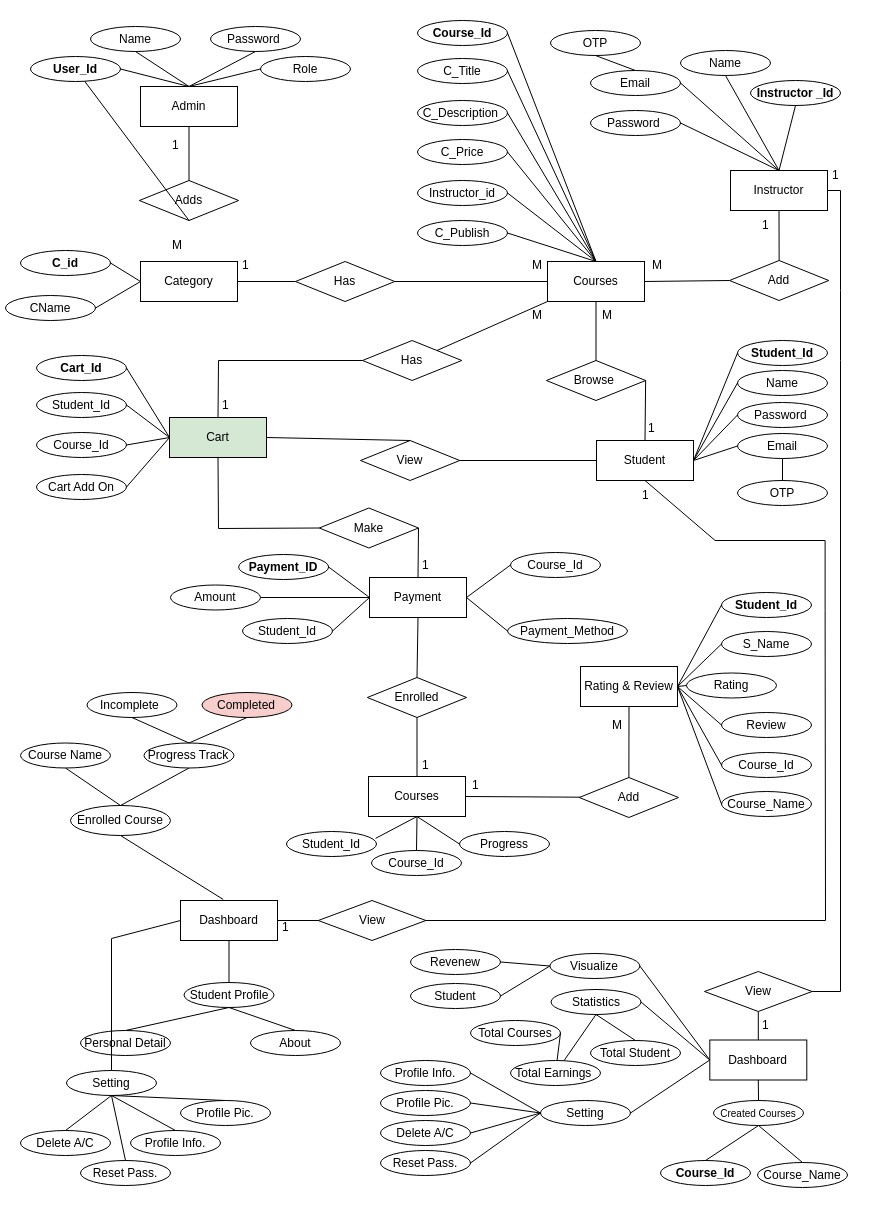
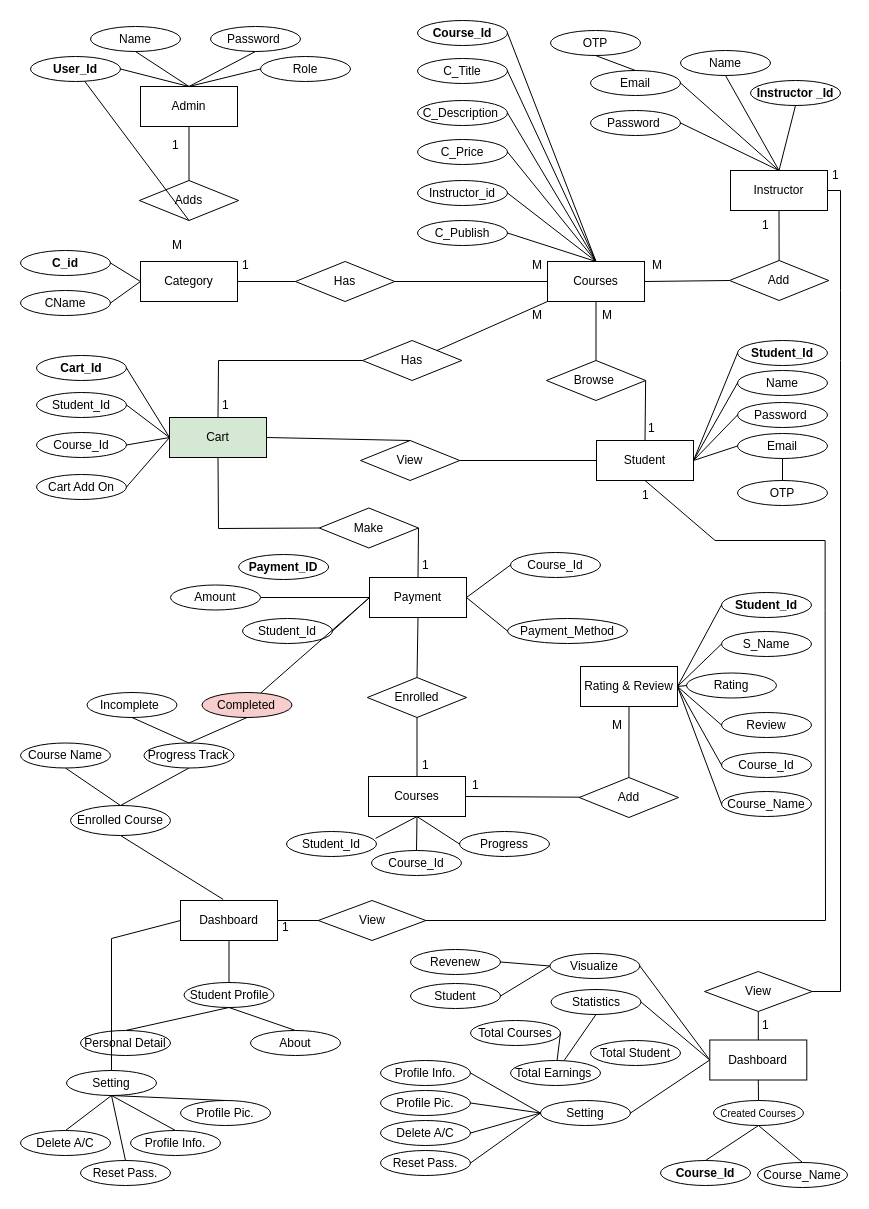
(51, 308) -> (66, 303)
(348, 581) -> (296, 662)
(617, 1028) -> none
